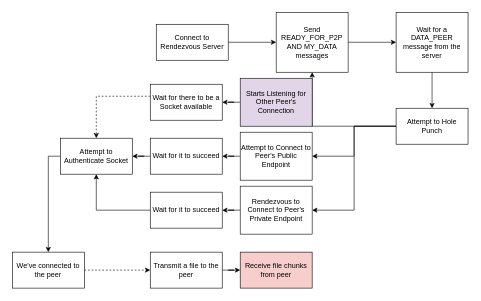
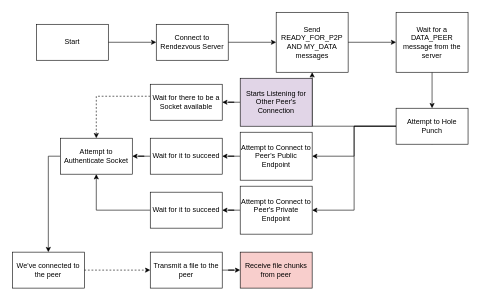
none -> (72, 42)
none -> (150, 42)
(276, 210) -> (276, 210)
